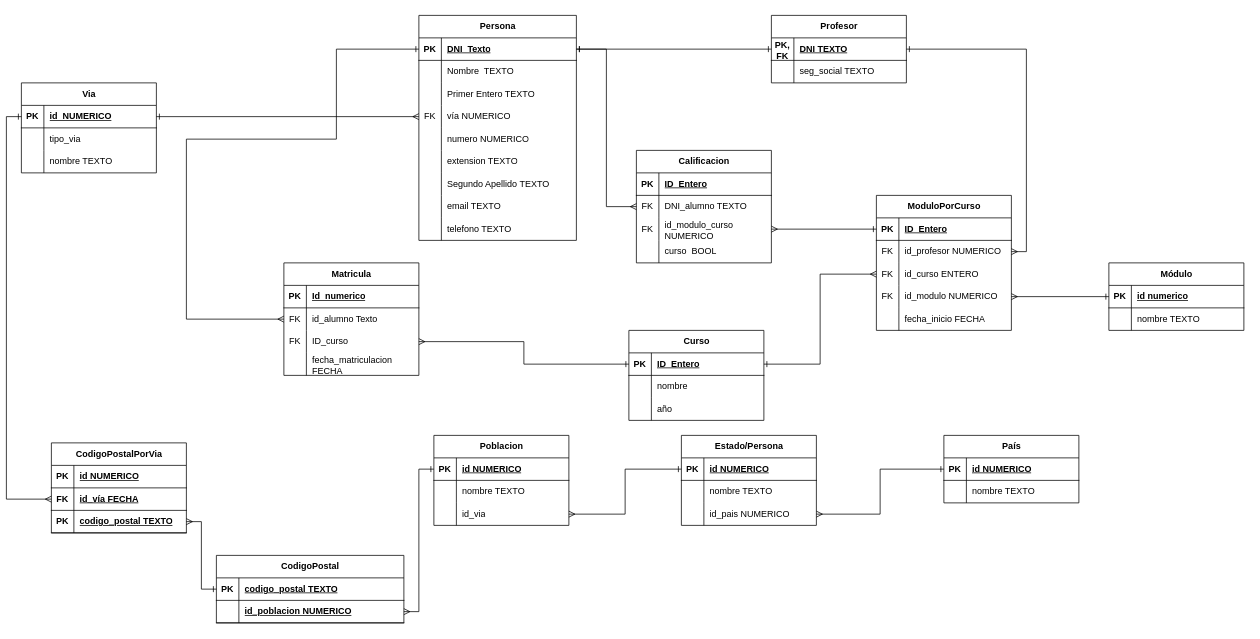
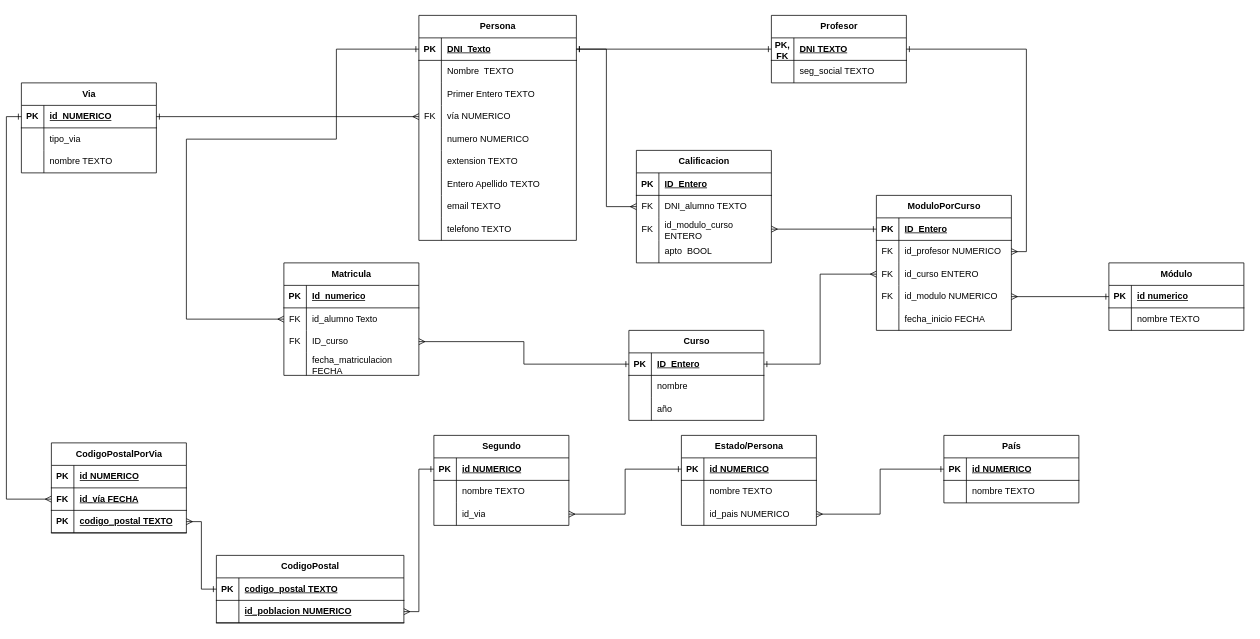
(497, 184) -> (494, 184)
(718, 229) -> (717, 229)
(691, 252) -> (689, 252)
(502, 447) -> (502, 447)
